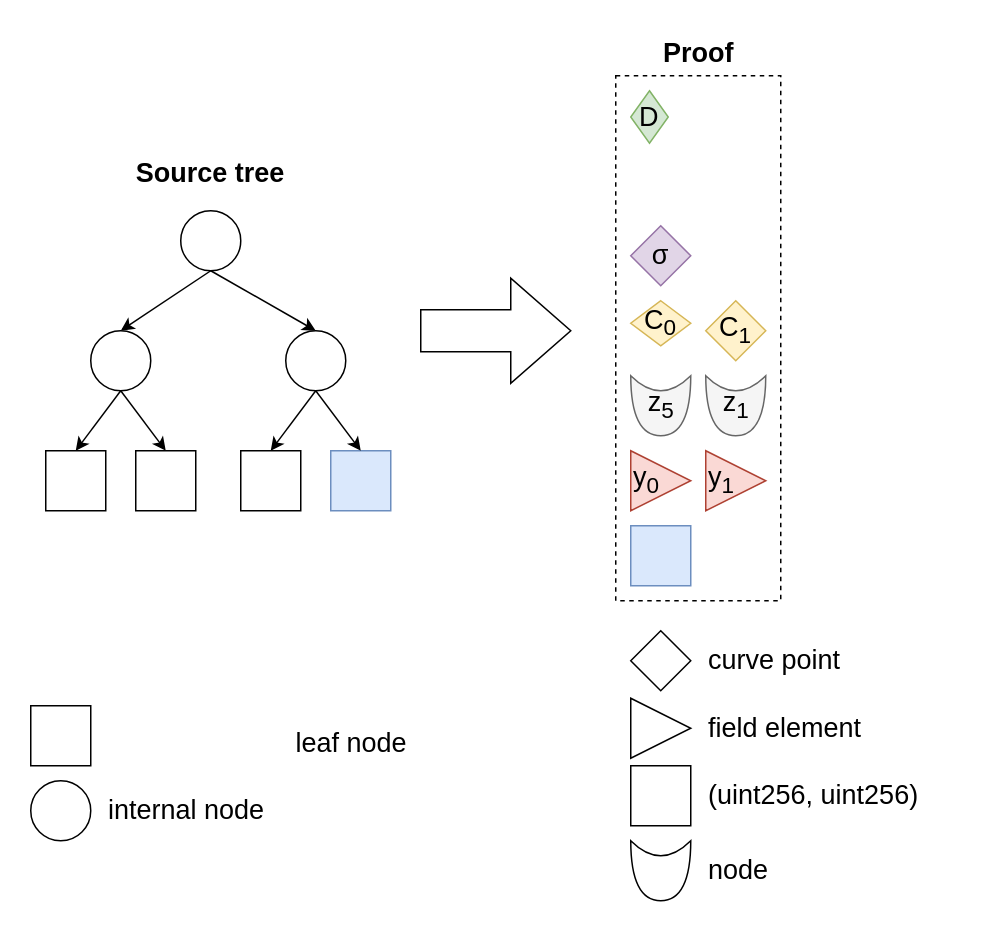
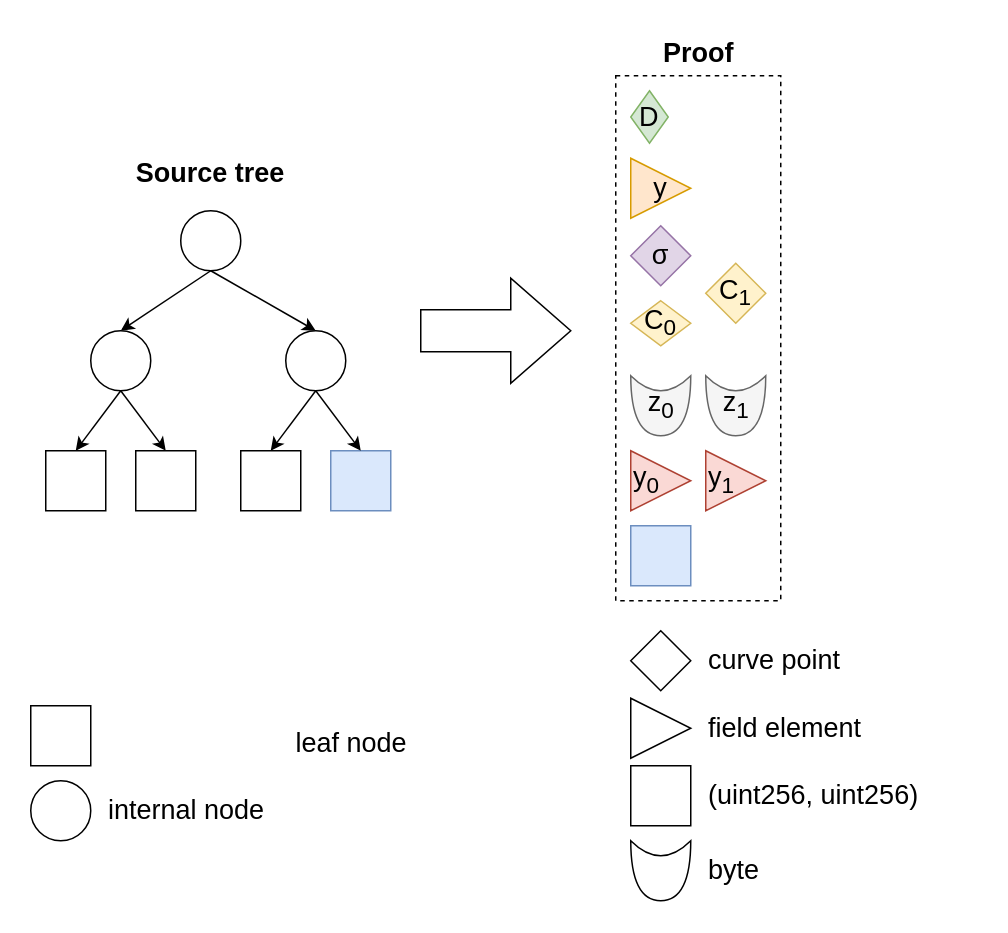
none -> (661, 188)
(736, 331) -> (736, 293)
(662, 406) -> (662, 406)
(739, 871) -> (739, 871)
